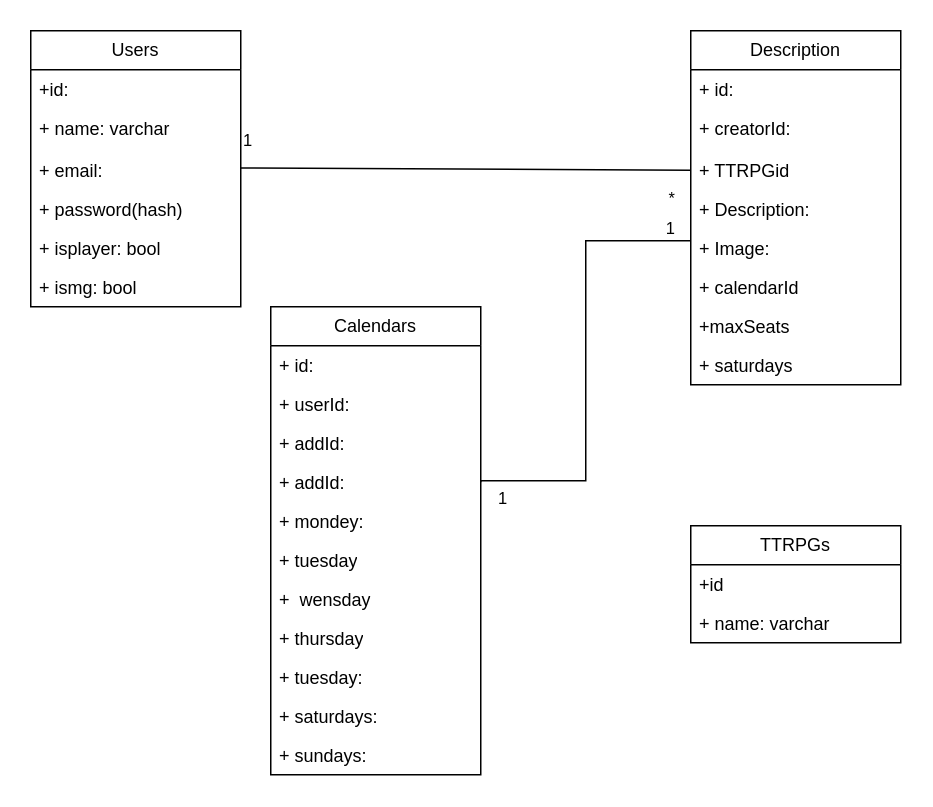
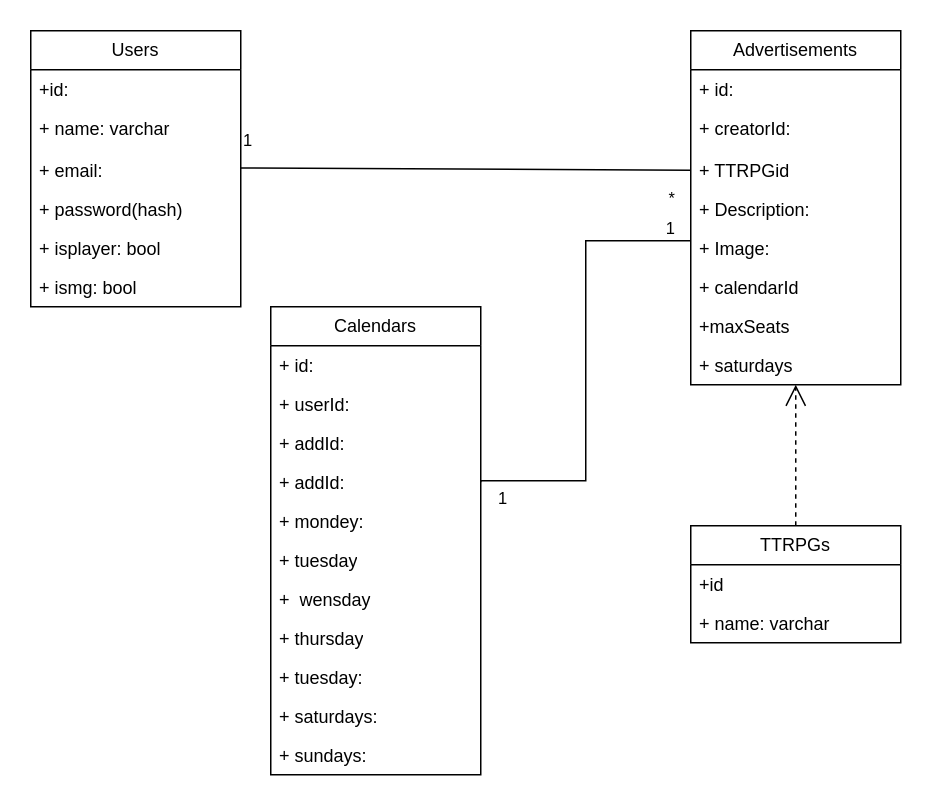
(796, 50) -> (796, 50)
none -> (796, 456)
